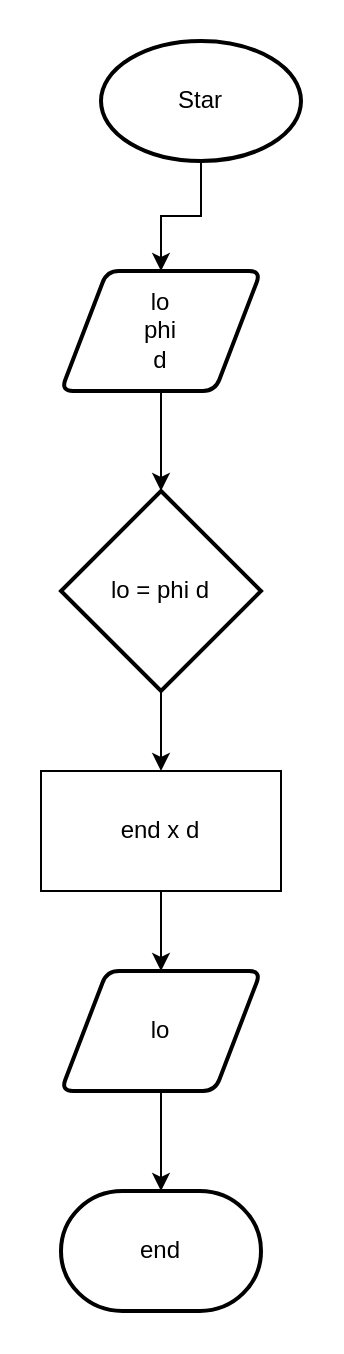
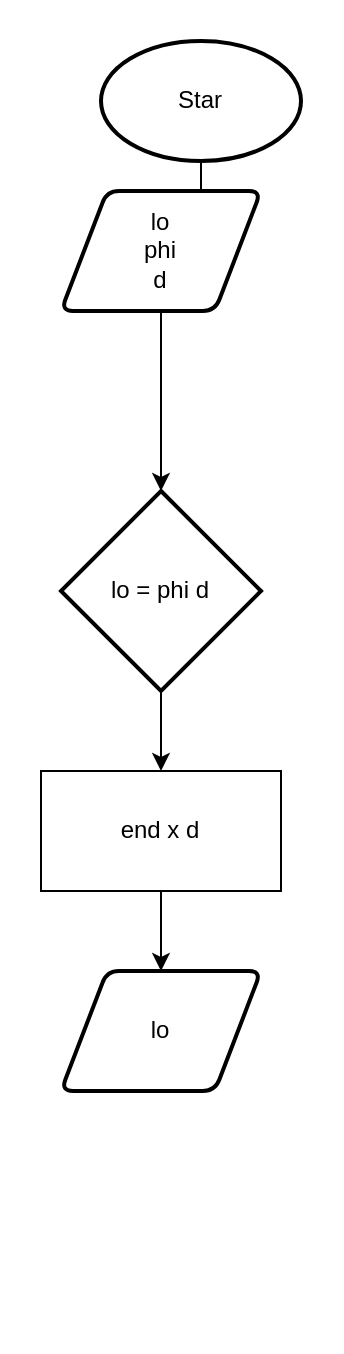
(161, 331) -> (161, 251)
(161, 1134) -> none
(161, 1251) -> none
